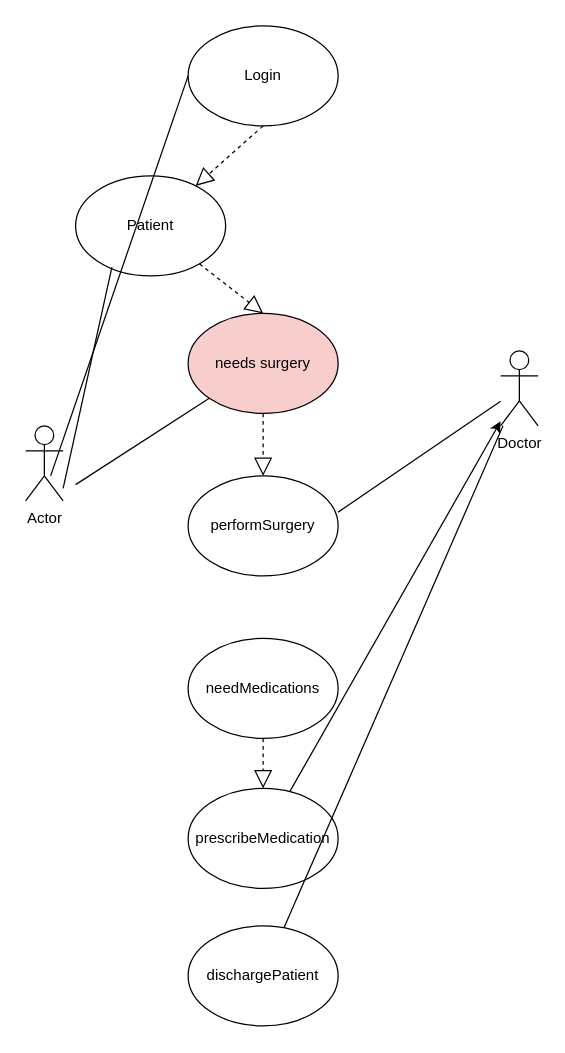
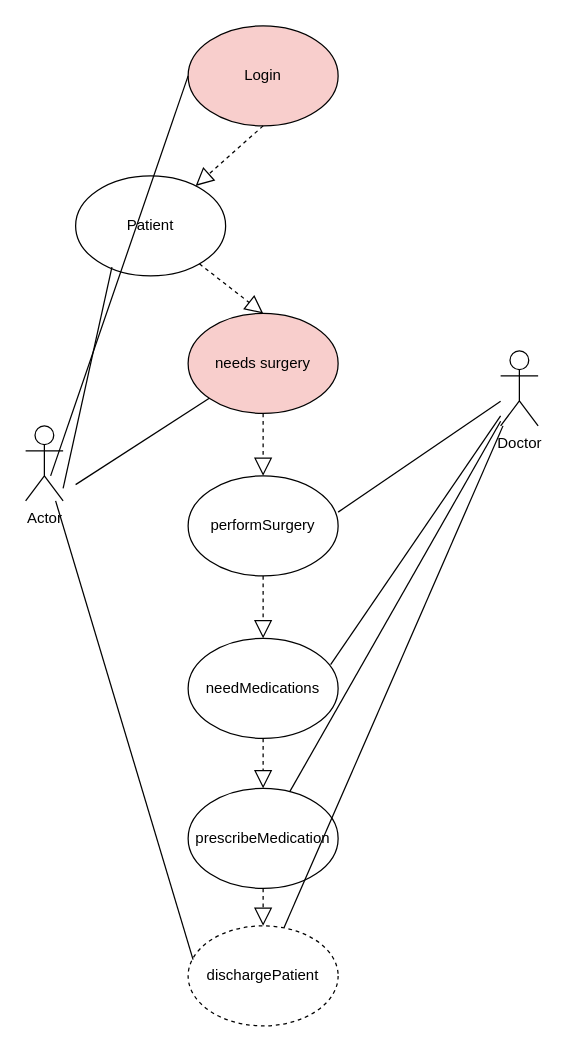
(263, 76) -> (263, 76)
(496, 430) -> (497, 428)
none -> (415, 540)
none -> (263, 598)
none -> (124, 730)
none -> (263, 898)
(263, 976) -> (263, 976)
